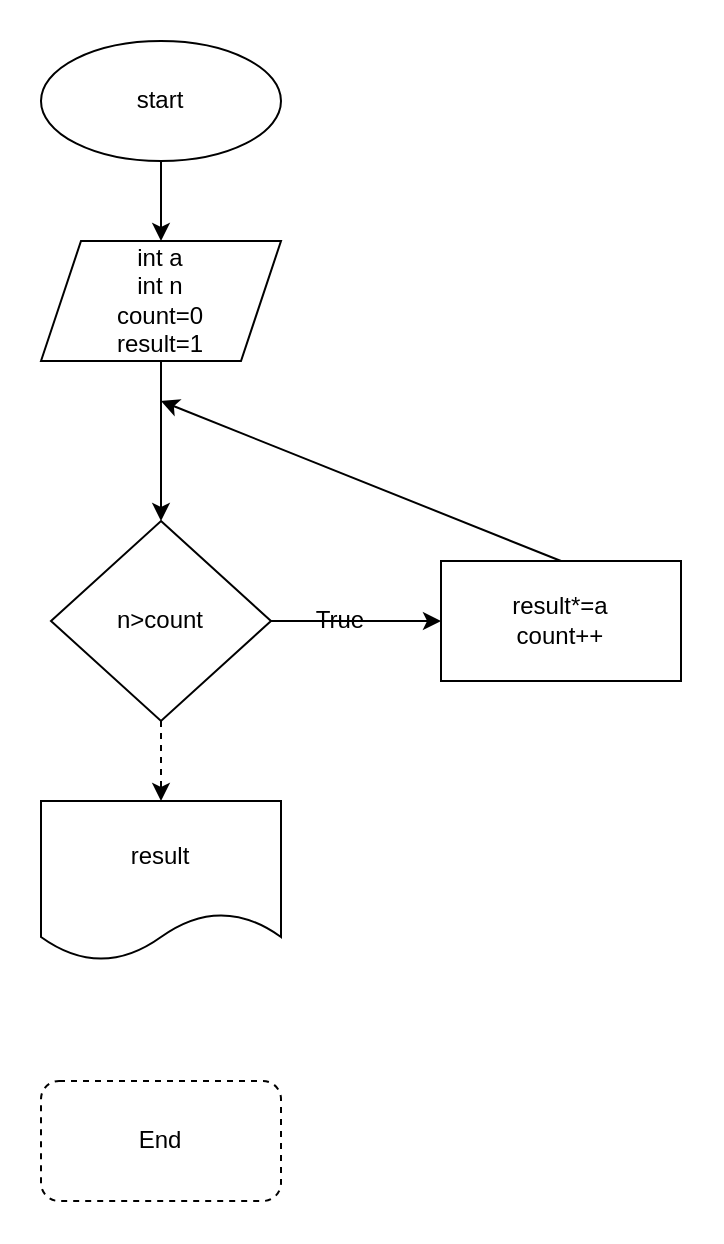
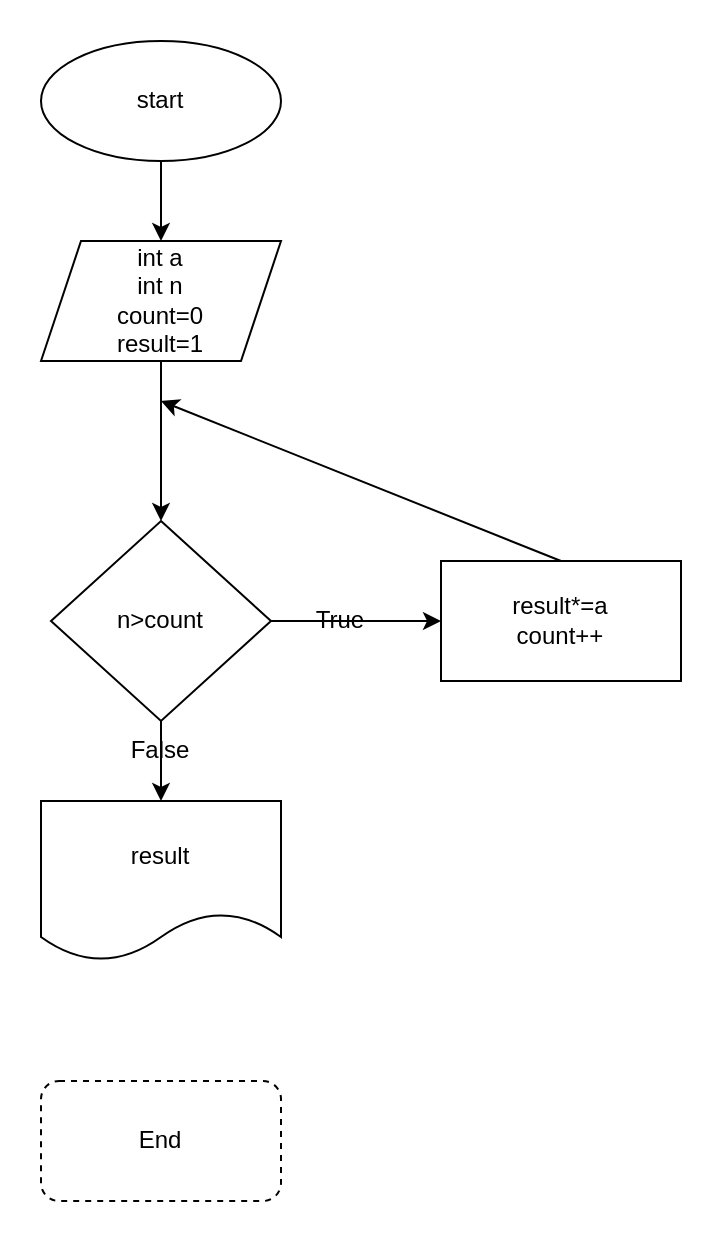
none -> (161, 751)
(161, 753) -> (161, 753)
